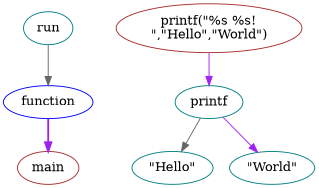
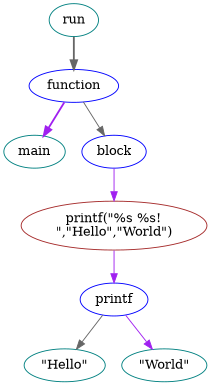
(48, 60) -> (74, 49)
(209, 102) -> (114, 300)
none -> (114, 152)
(48, 168) -> (35, 152)
